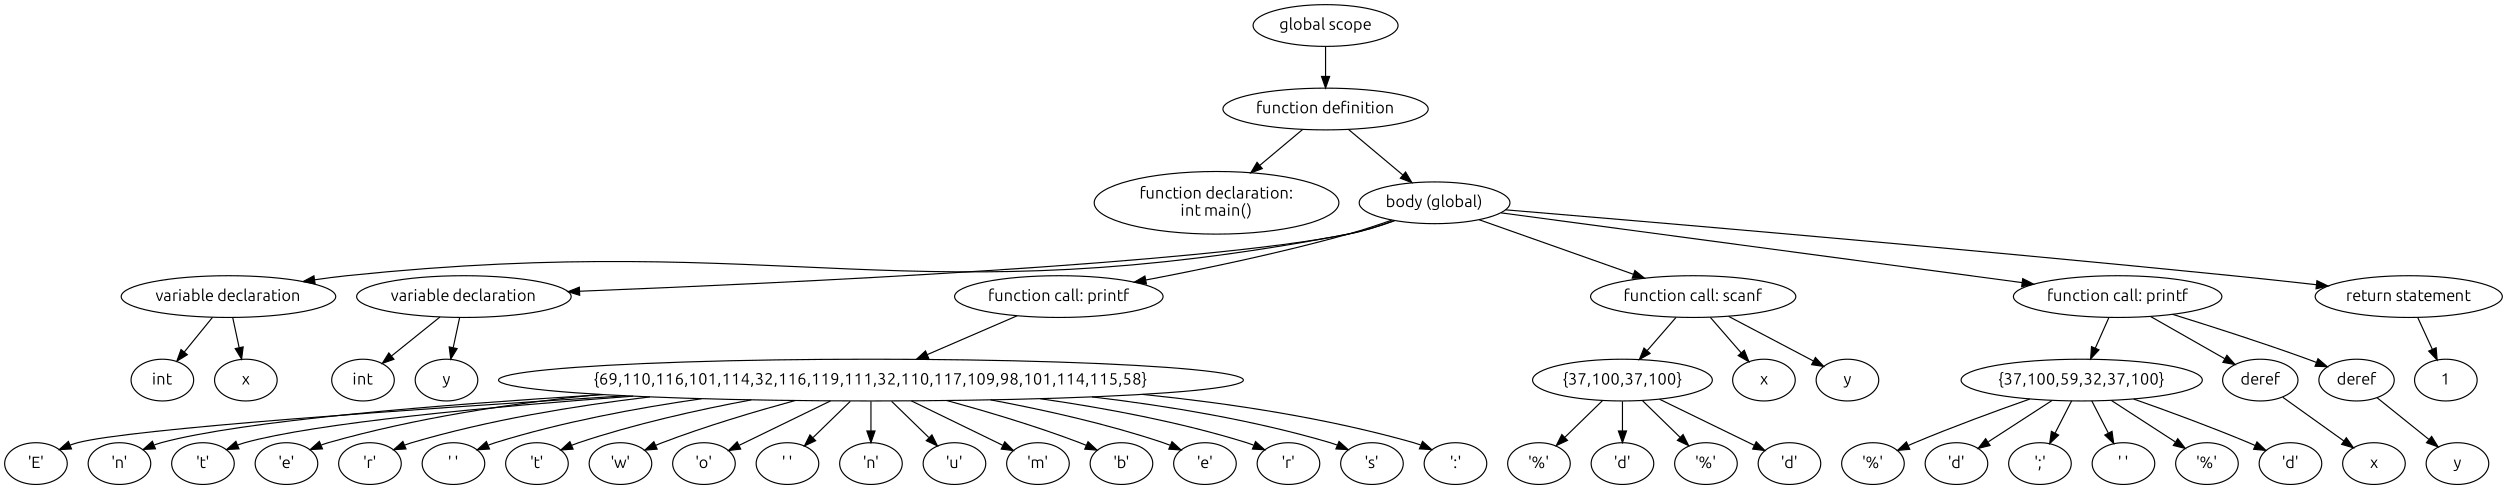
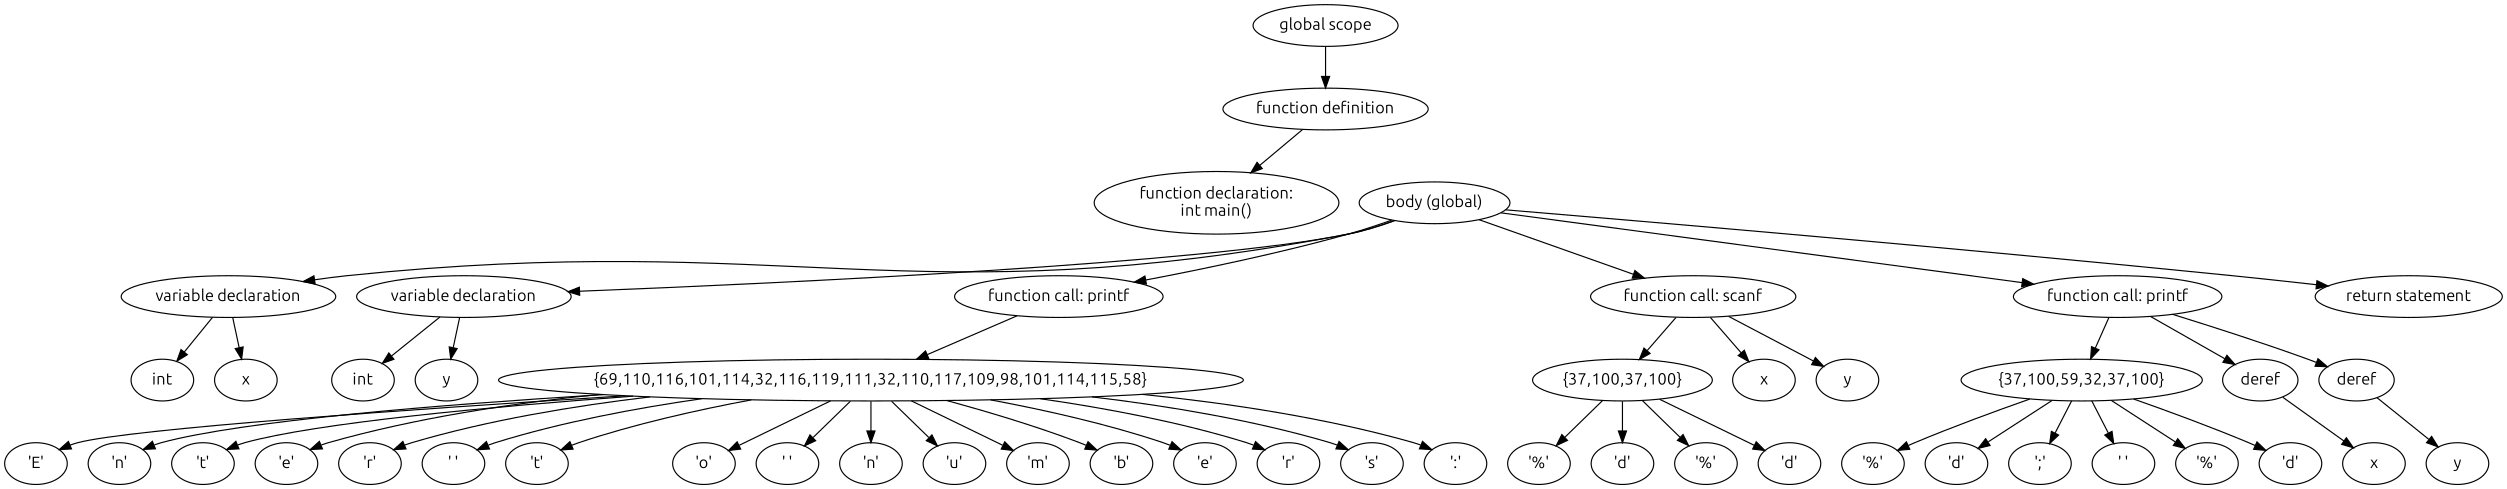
(1376, 152) -> none
(2446, 380) -> none
(620, 464) -> none
